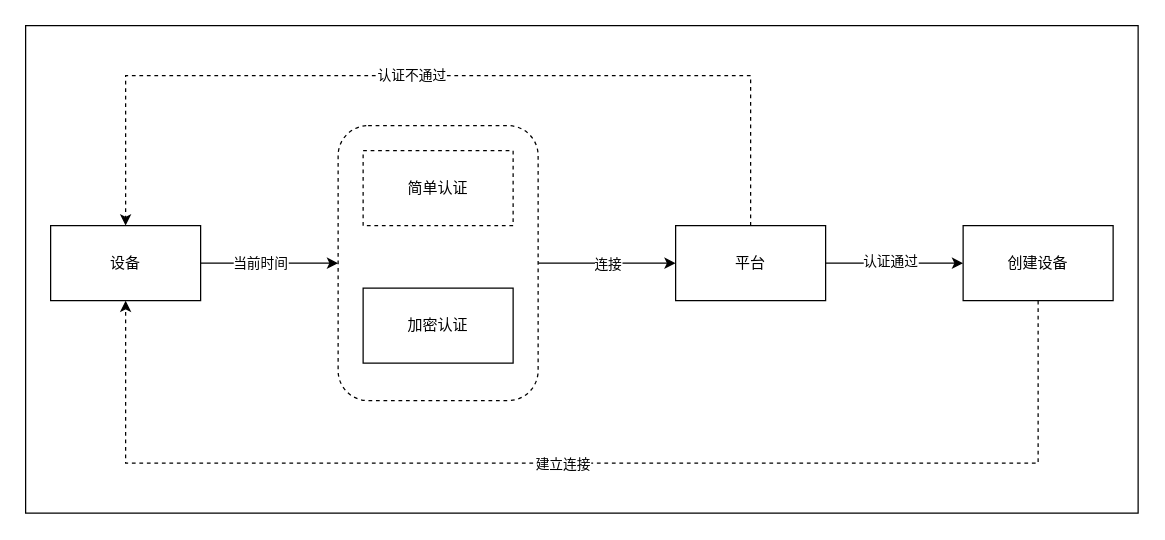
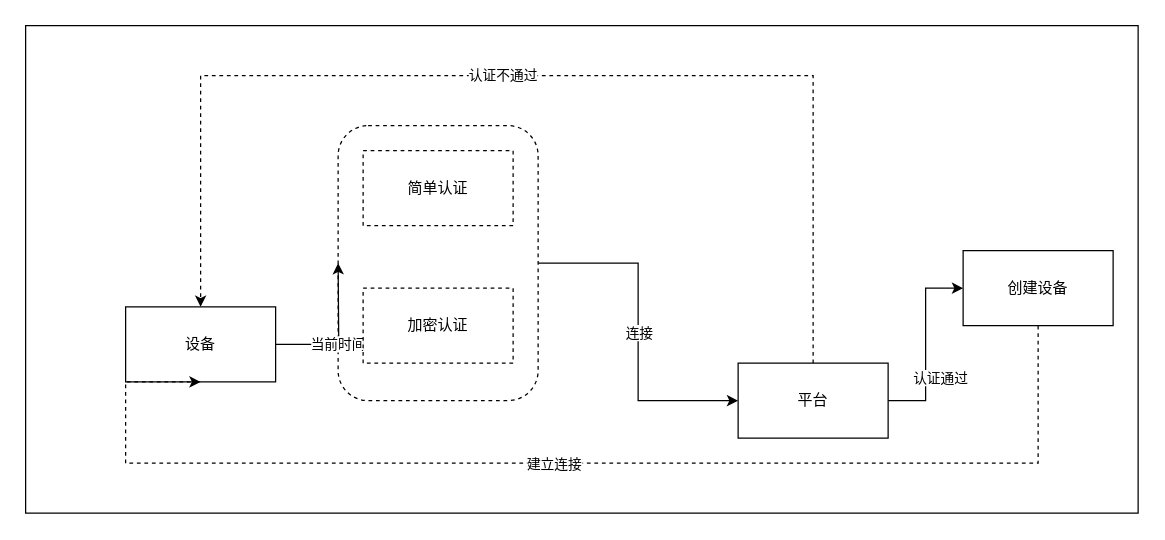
(126, 263) -> (201, 344)
(751, 263) -> (813, 401)
(1038, 263) -> (1038, 288)
(438, 326) -> (438, 326)
